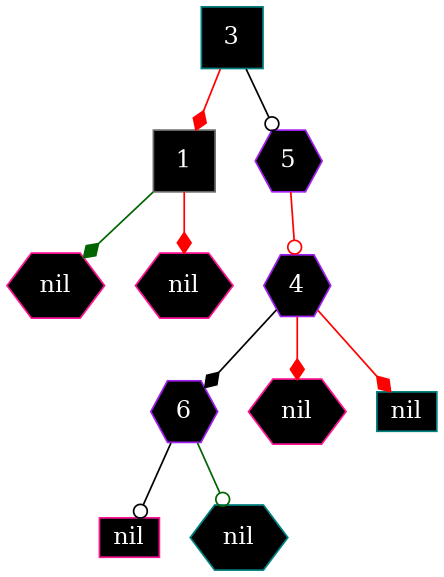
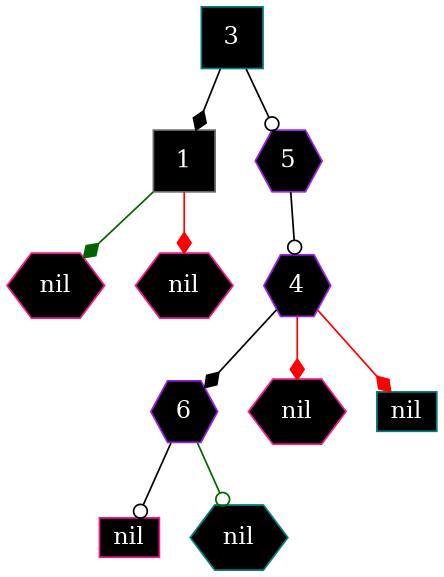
(212, 90) -> (212, 90)
(292, 216) -> (292, 216)
